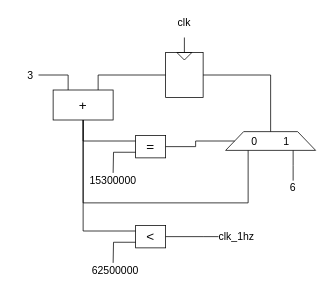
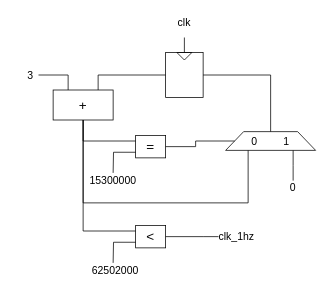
(293, 188) -> (293, 188)
(115, 270) -> (115, 270)
